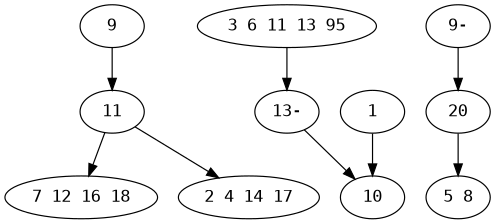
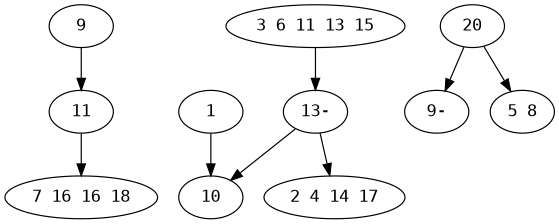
(287, 26) -> (315, 26)
(458, 63) -> (457, 64)
(172, 149) -> (324, 149)
(81, 197) -> (81, 197)
